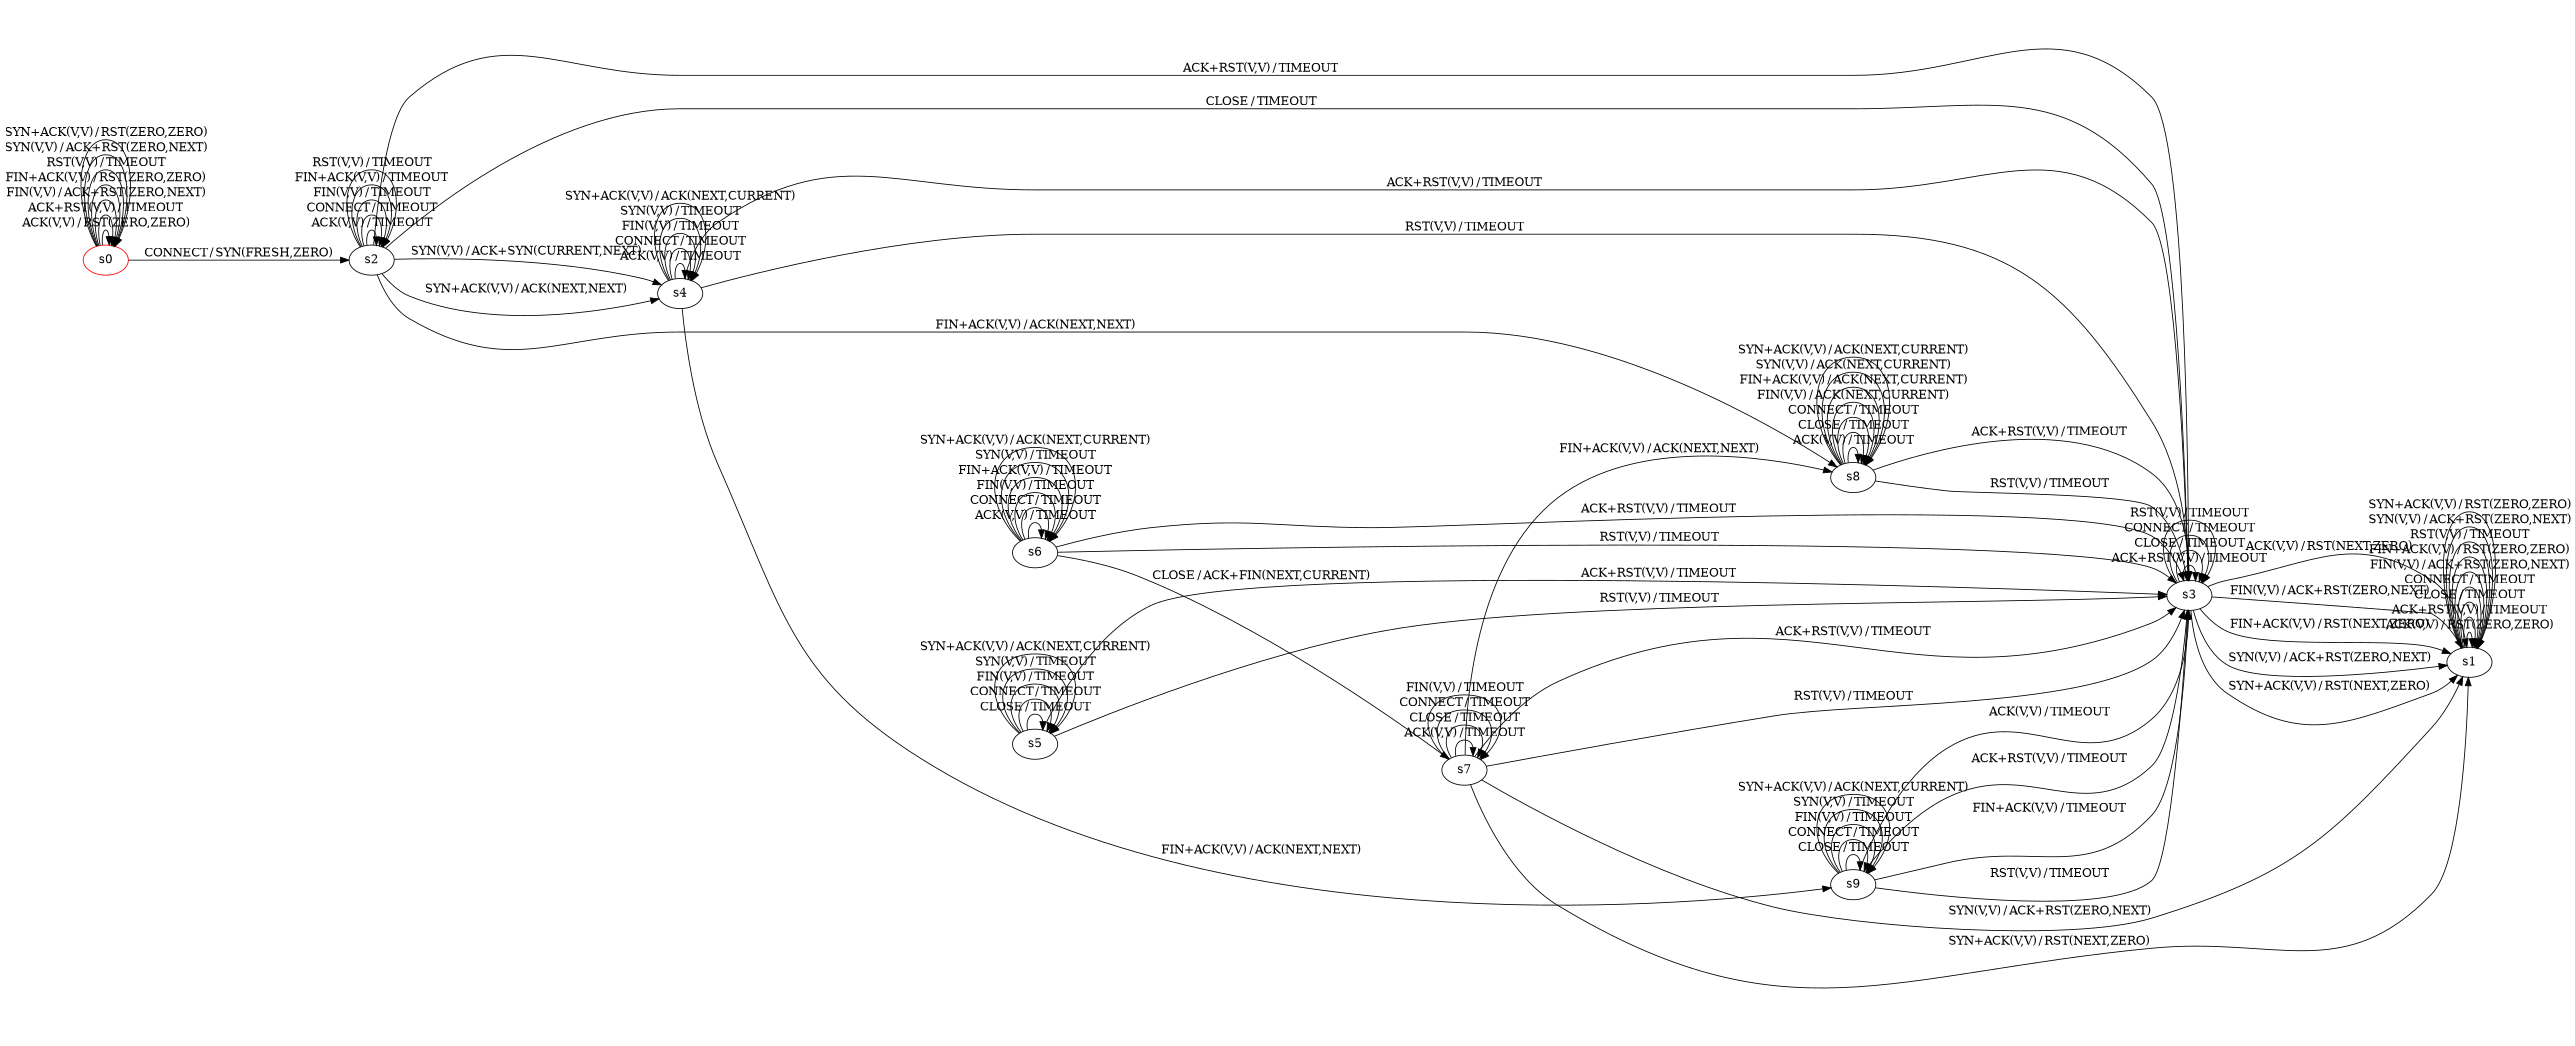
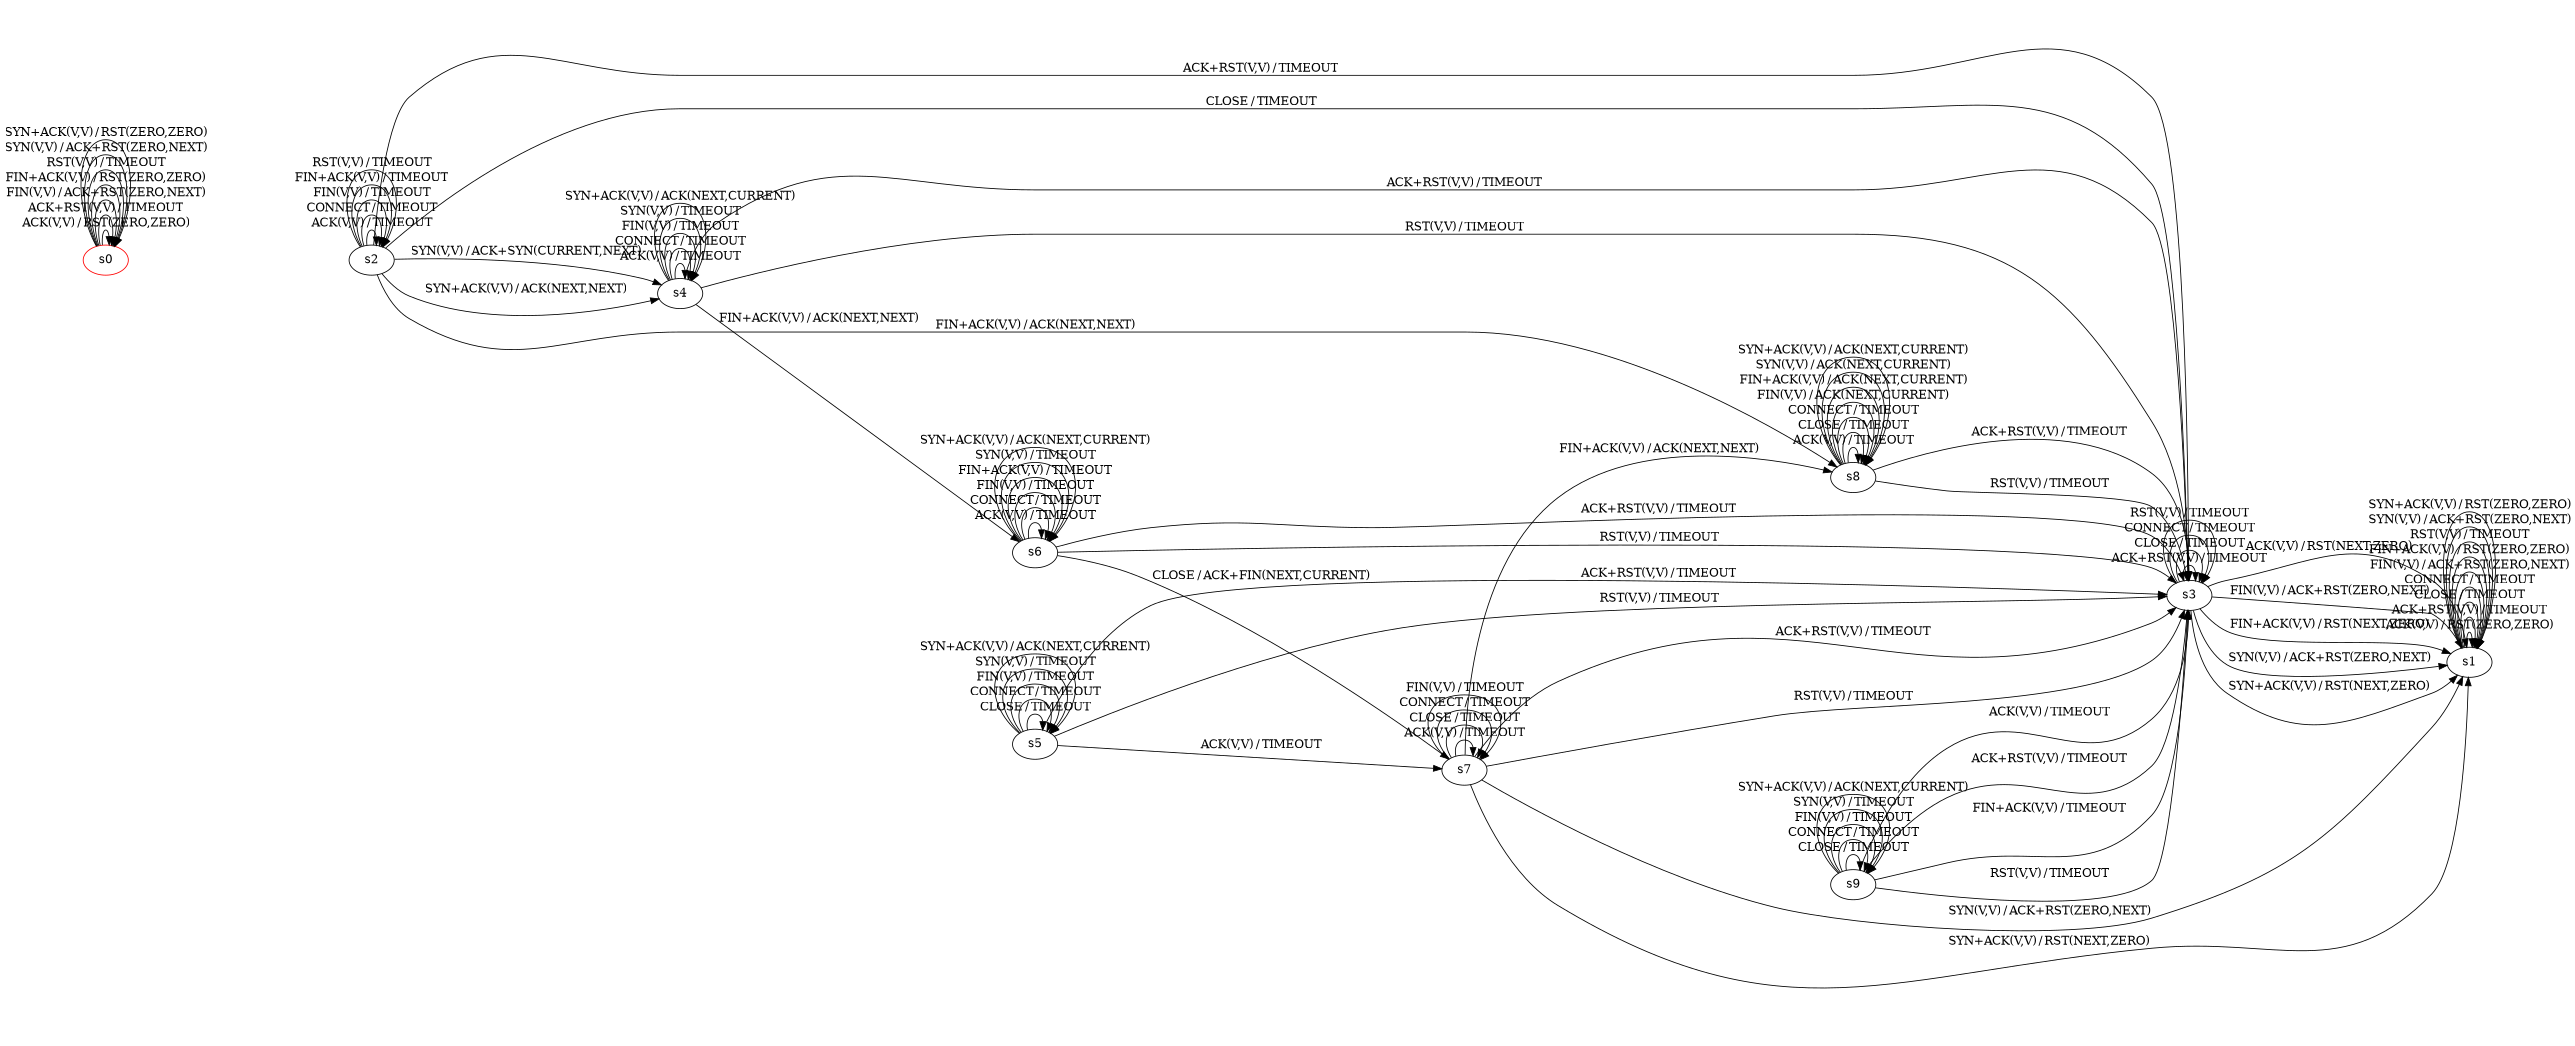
(234, 260) -> none
none -> (1246, 757)
(1103, 840) -> (854, 421)
